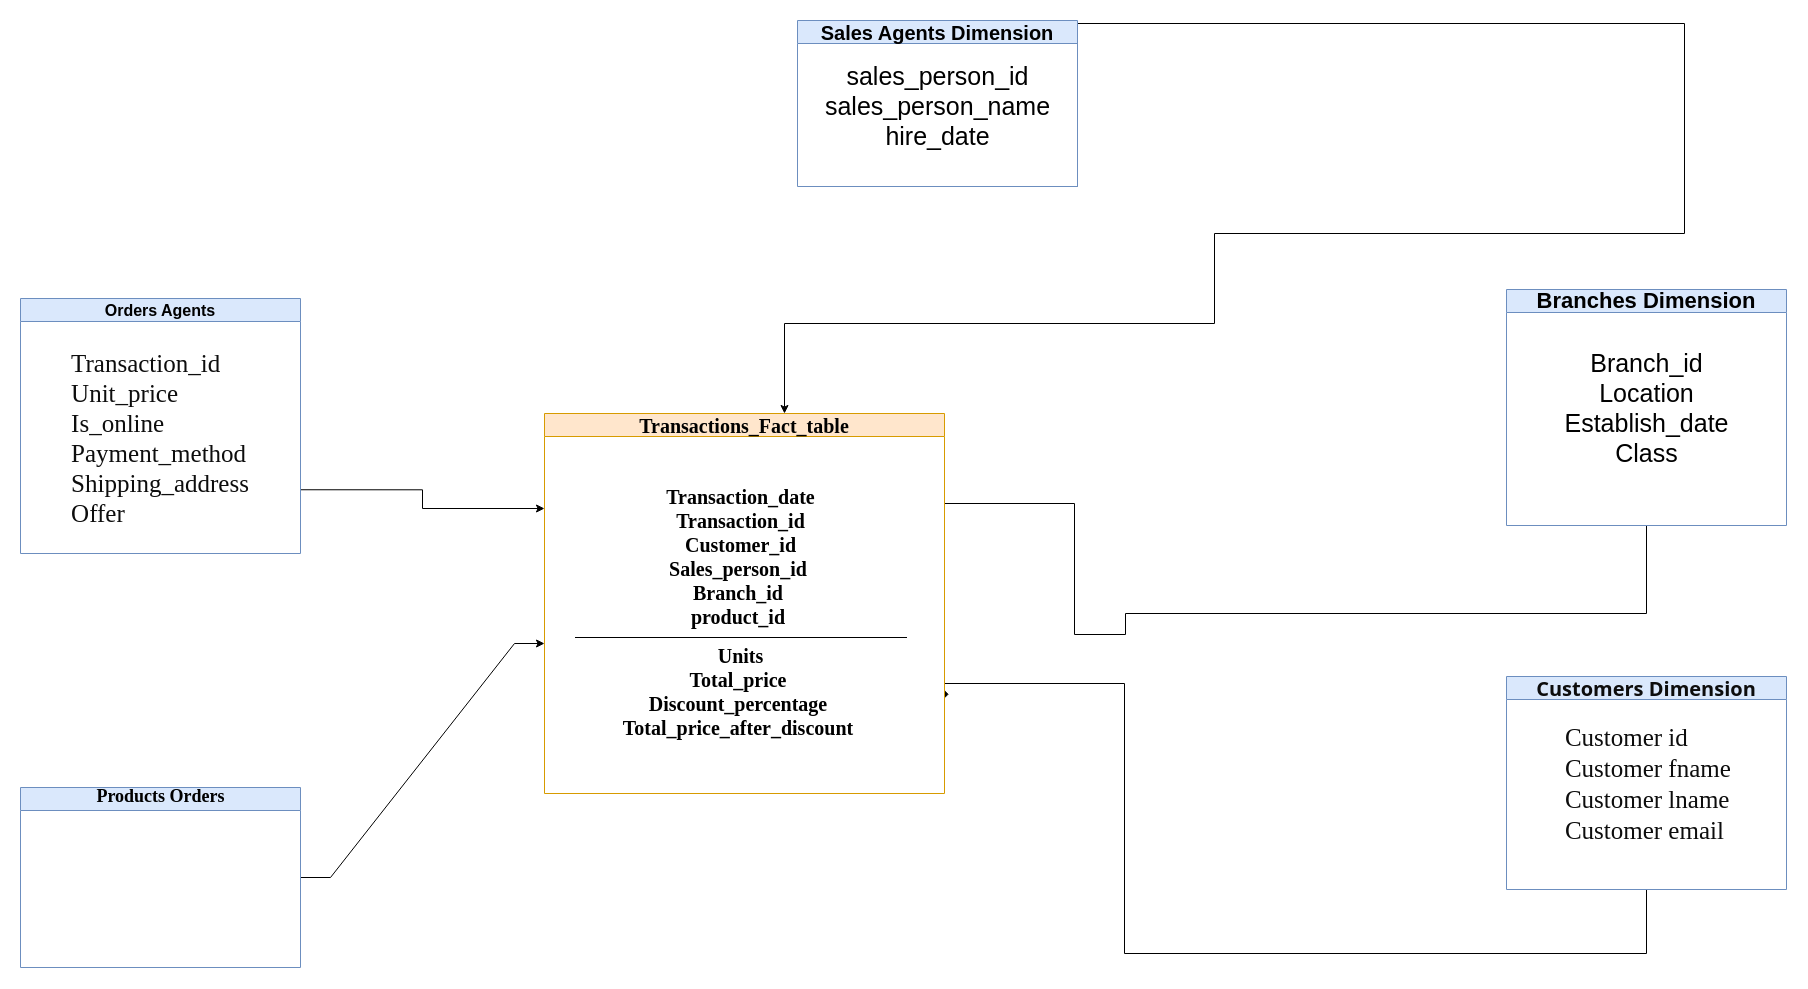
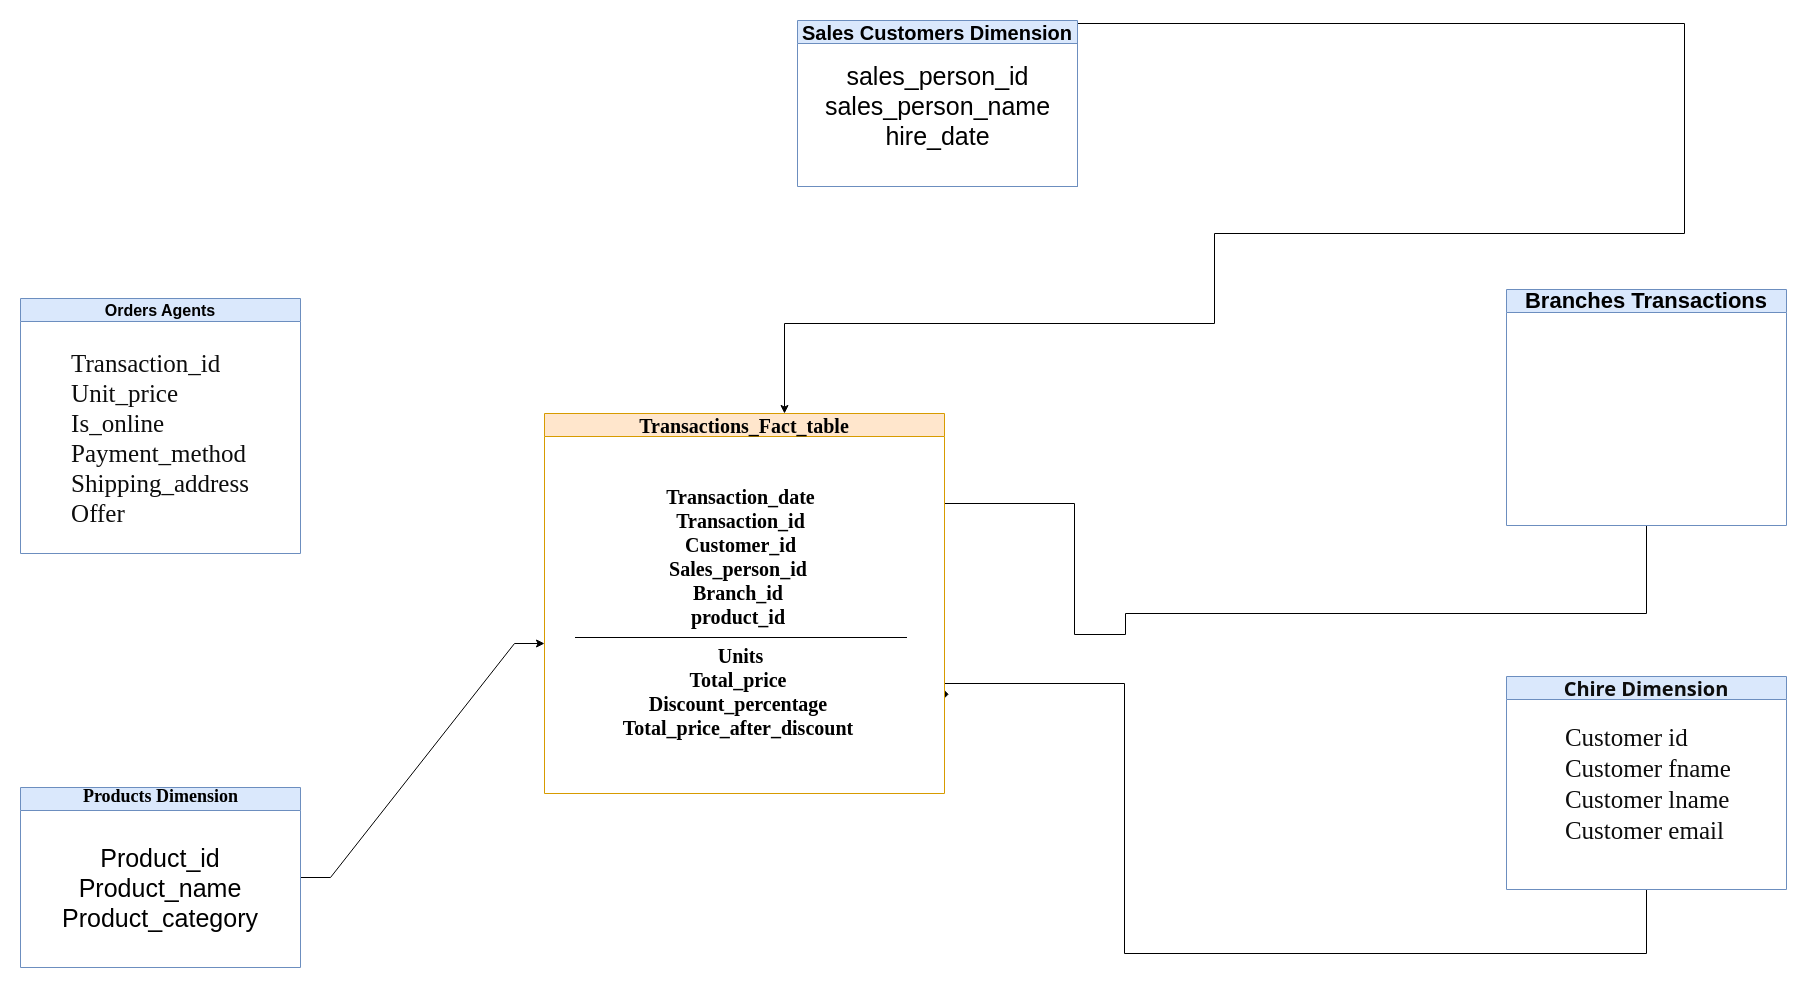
(938, 33) -> (938, 33)
(1647, 302) -> (1647, 302)
(1647, 407) -> none
(423, 495) -> none
(1647, 689) -> (1647, 689)
(161, 800) -> (161, 800)
none -> (161, 888)
